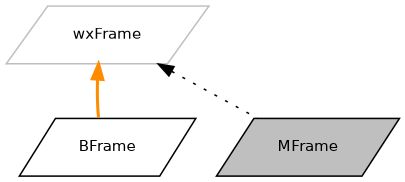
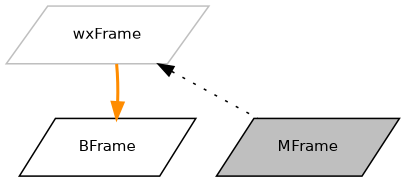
(97, 99) -> (118, 83)
